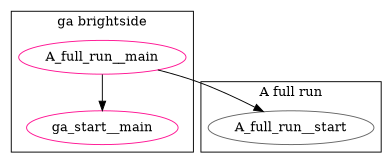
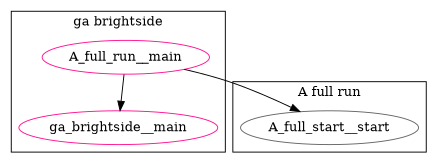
(102, 128) -> (118, 128)
(291, 128) -> (330, 128)
